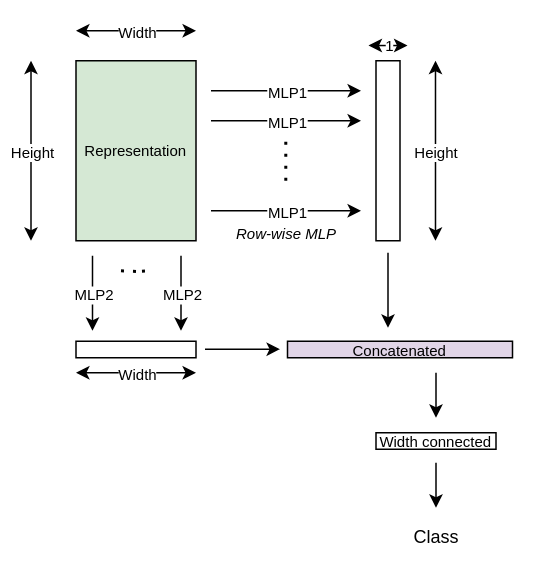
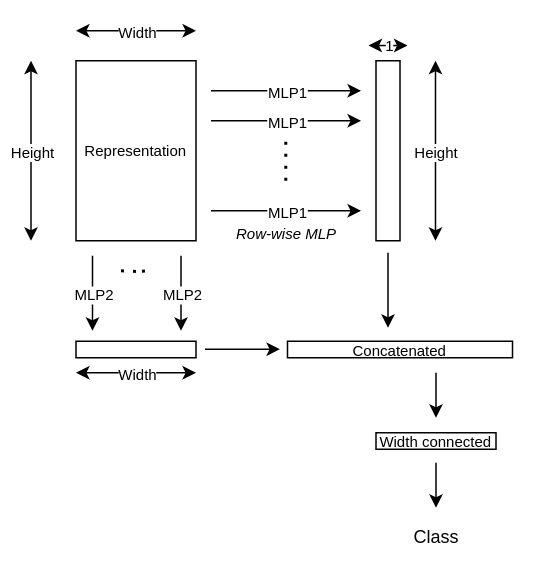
(136, 151) -> (136, 151)
(400, 350) -> (400, 350)
